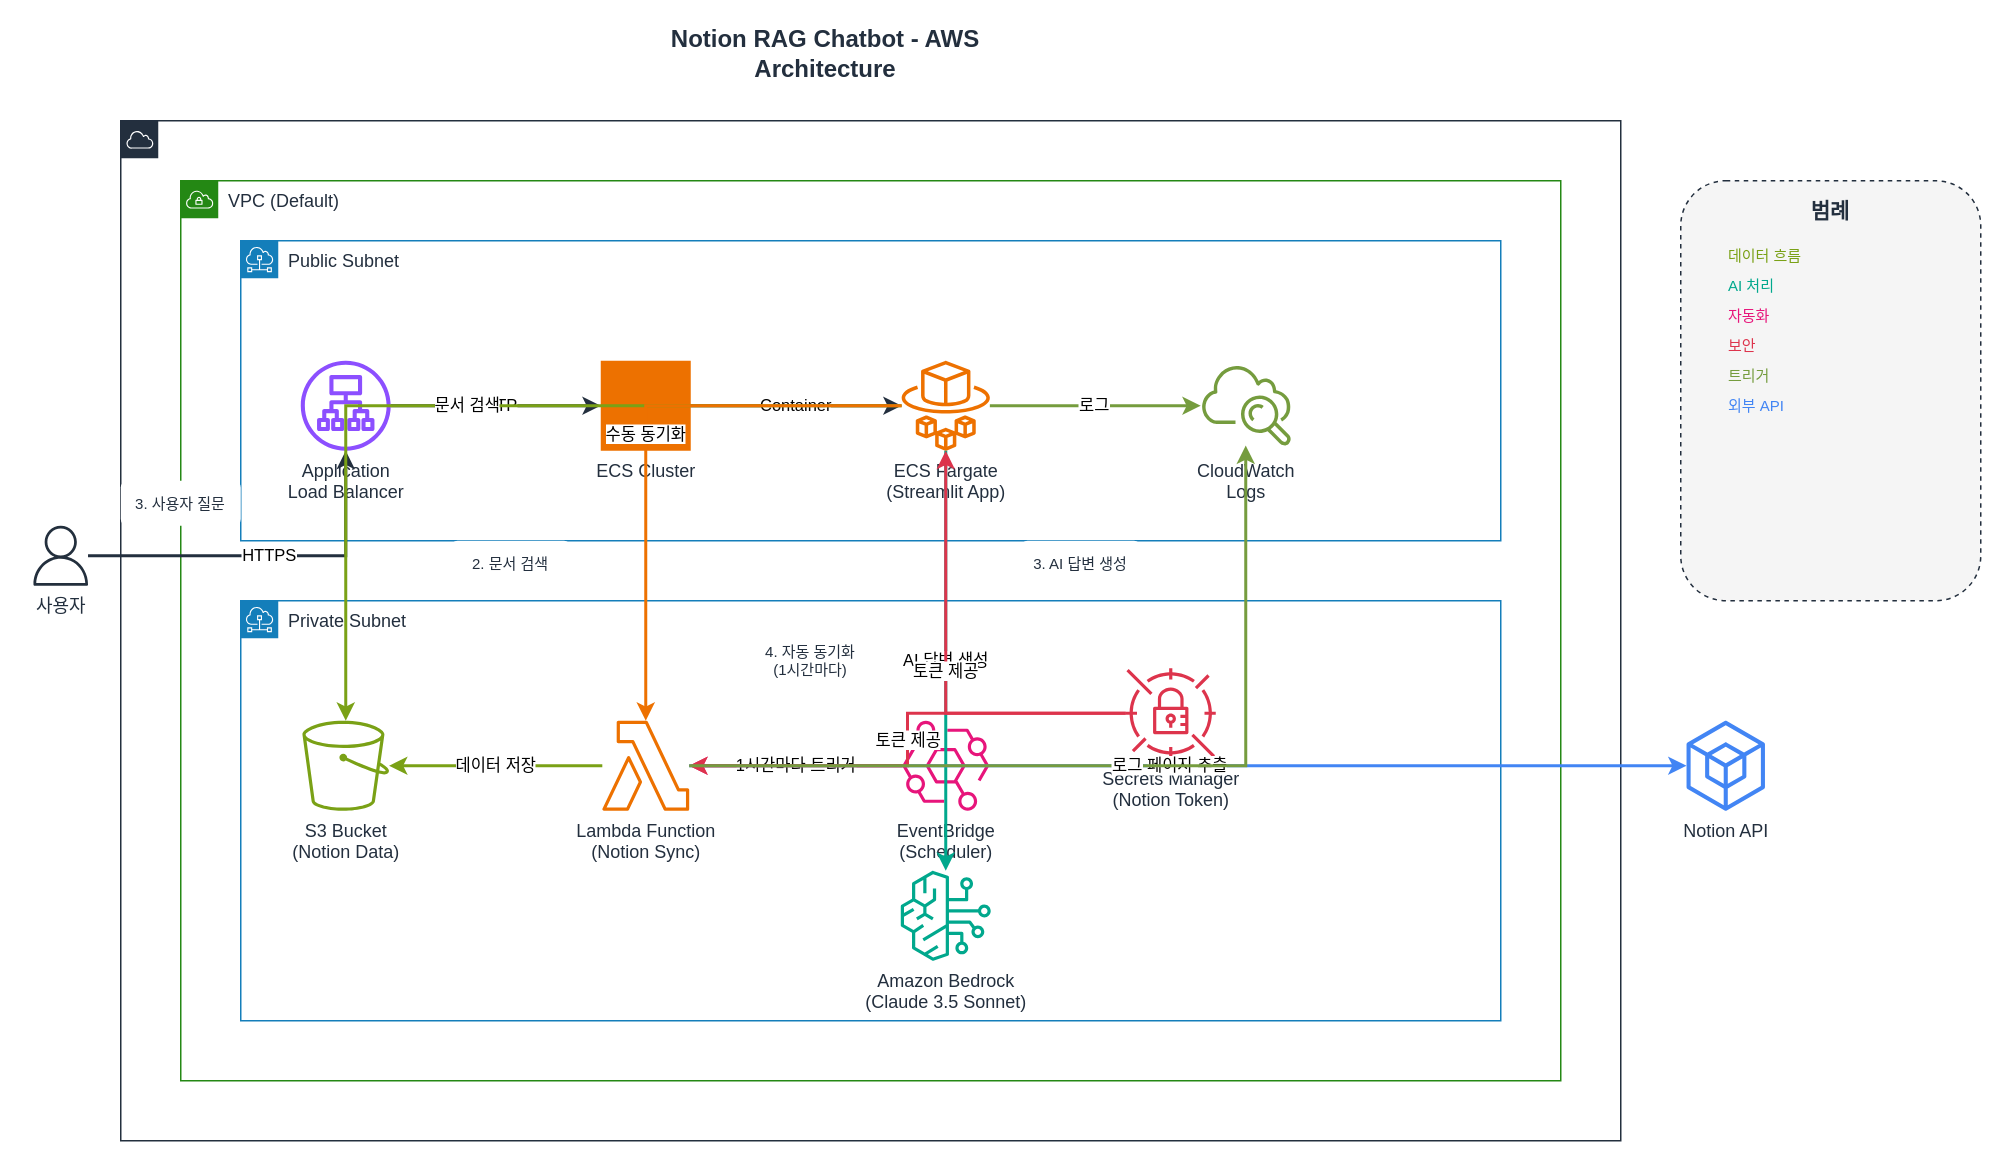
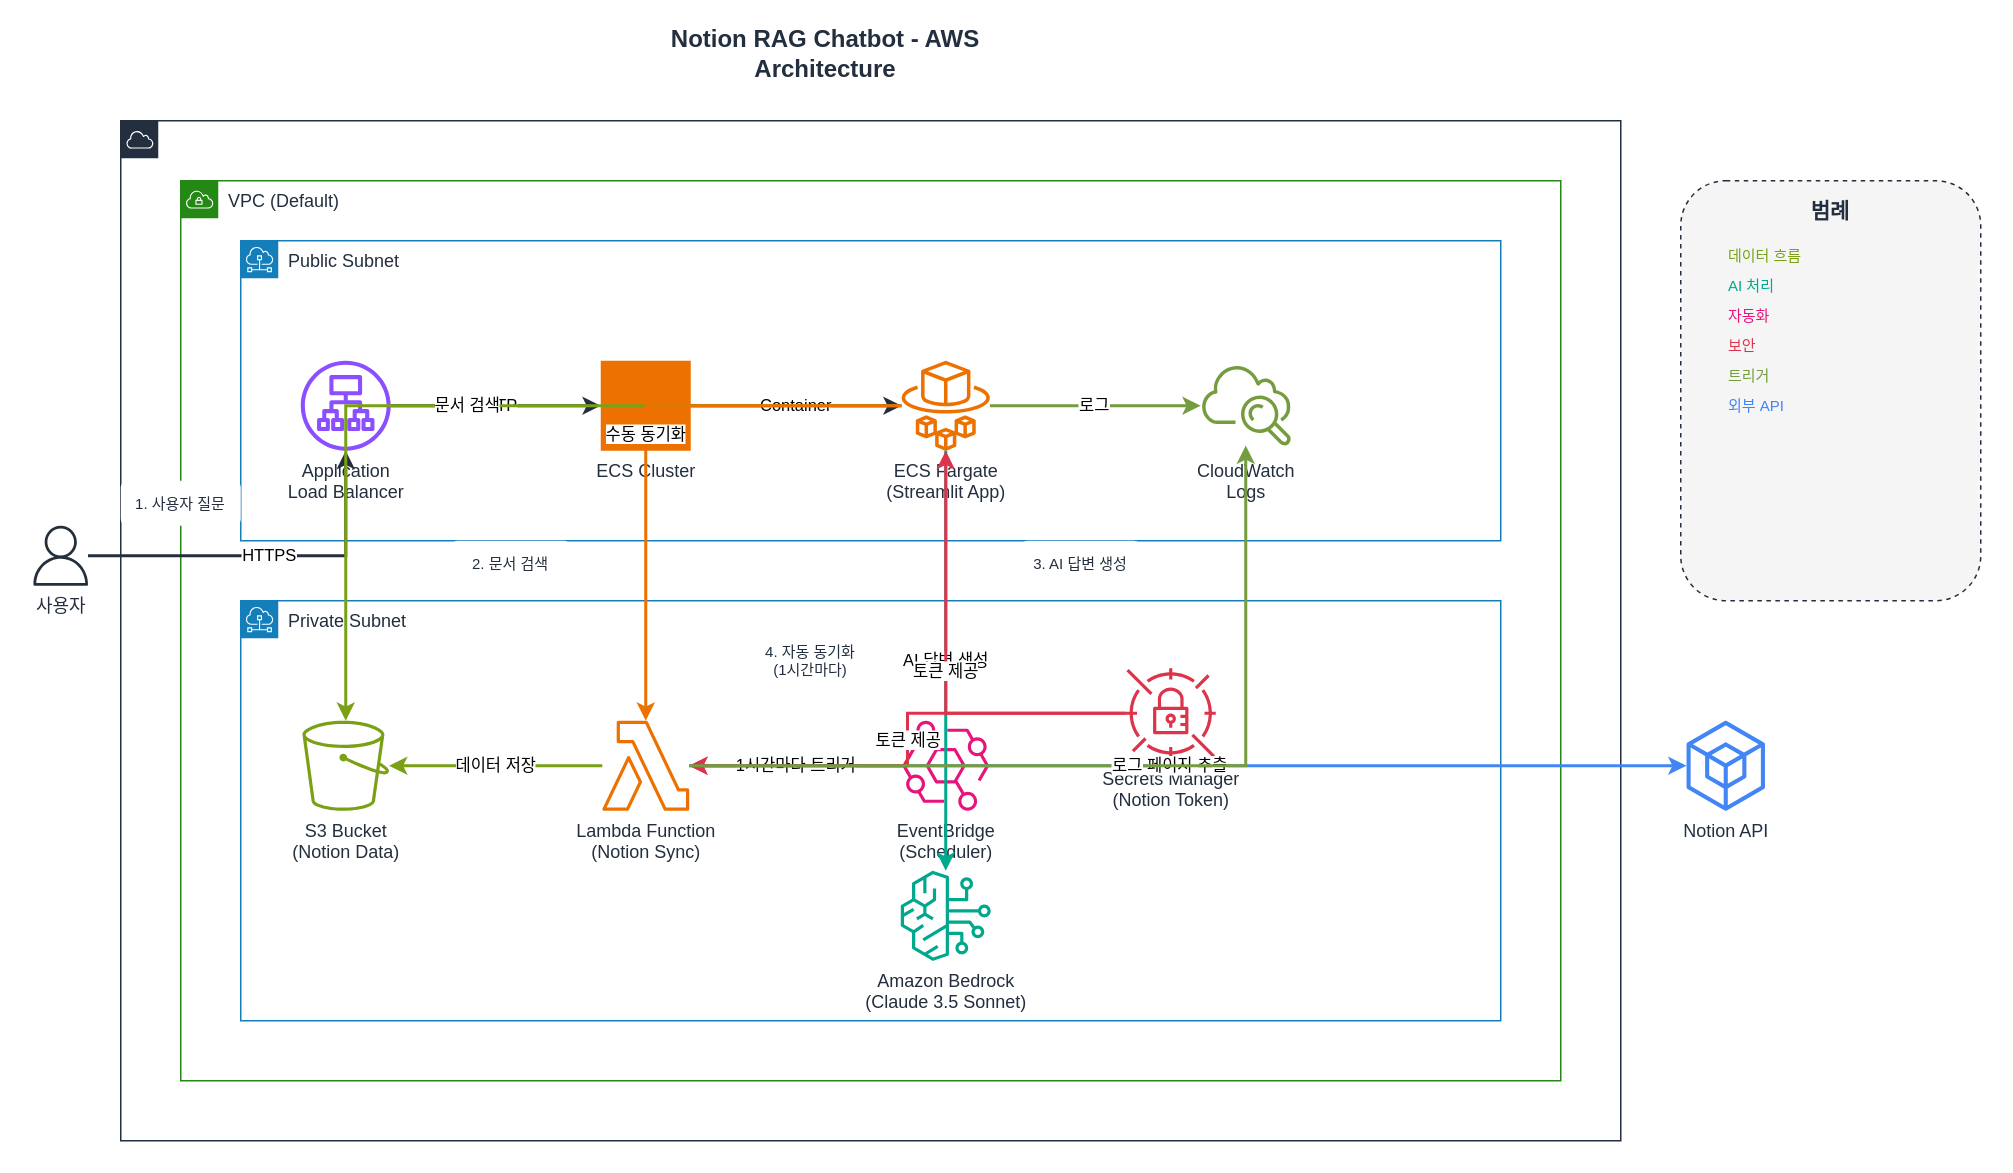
(181, 503) -> (181, 503)
